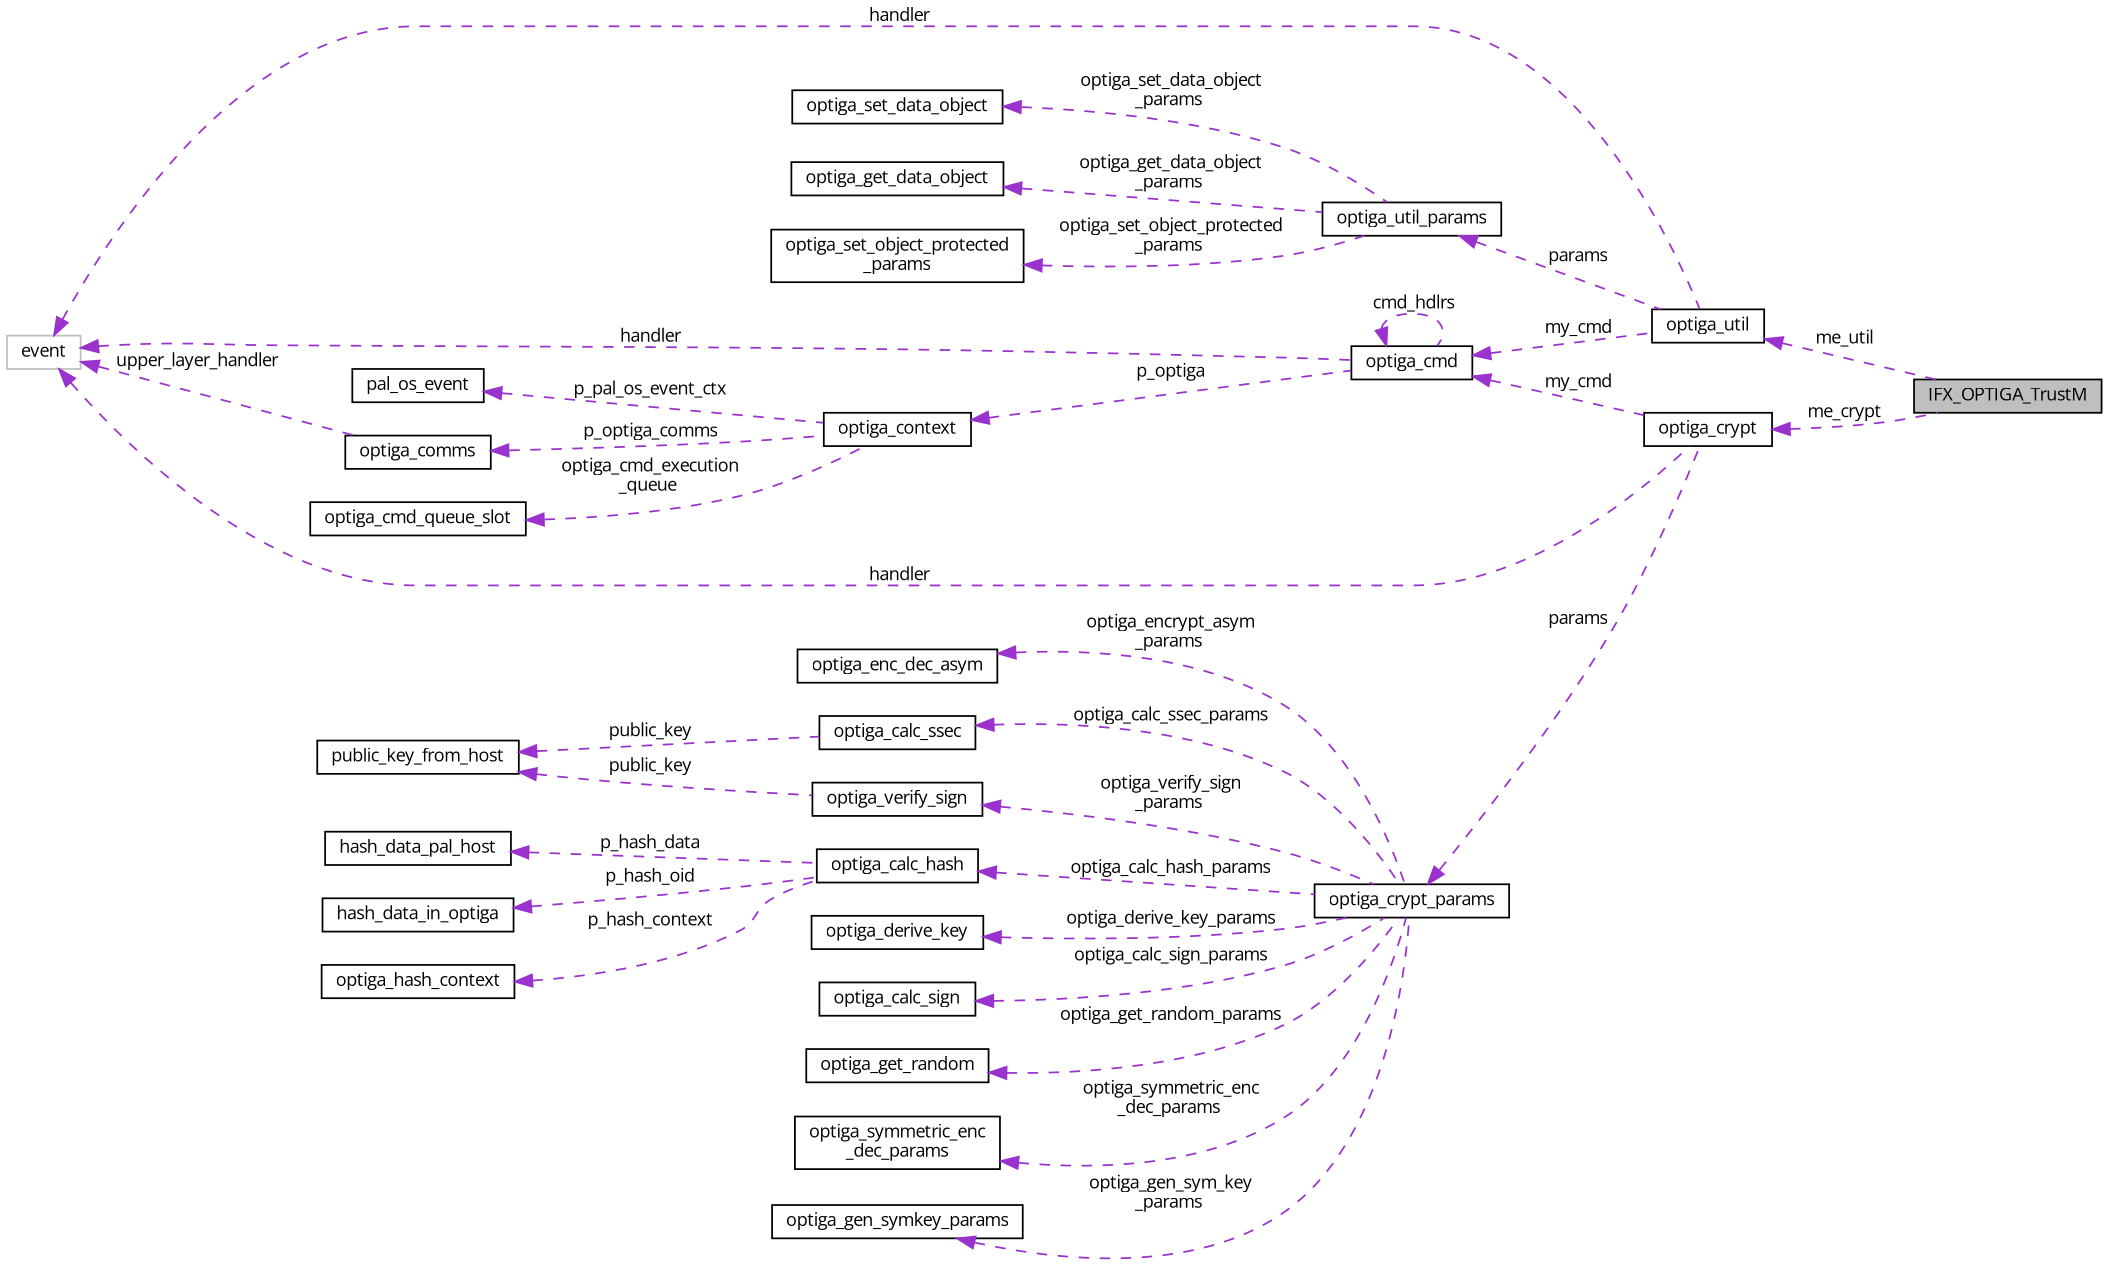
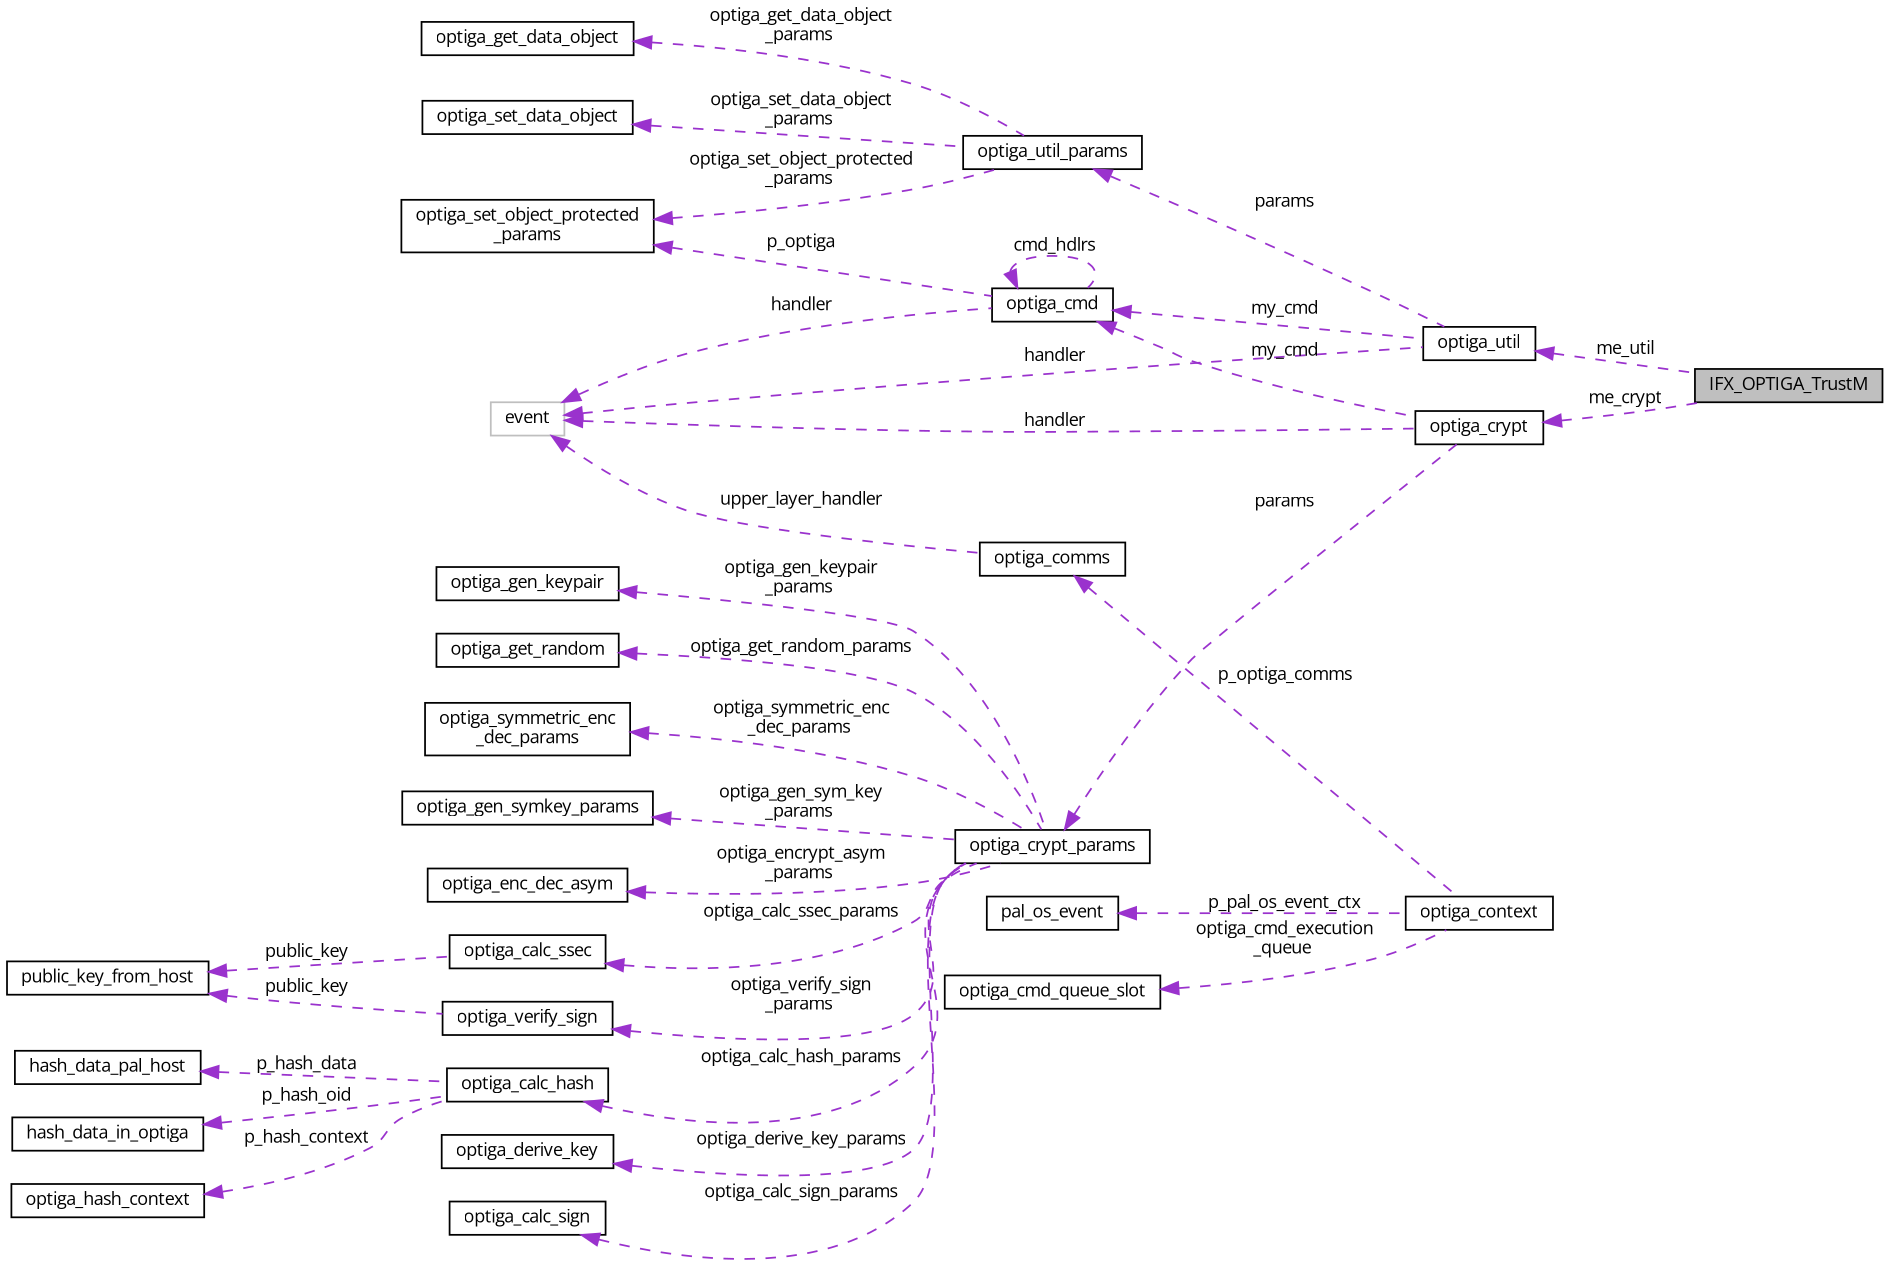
(1170, 394) -> (832, 272)
none -> (528, 584)
